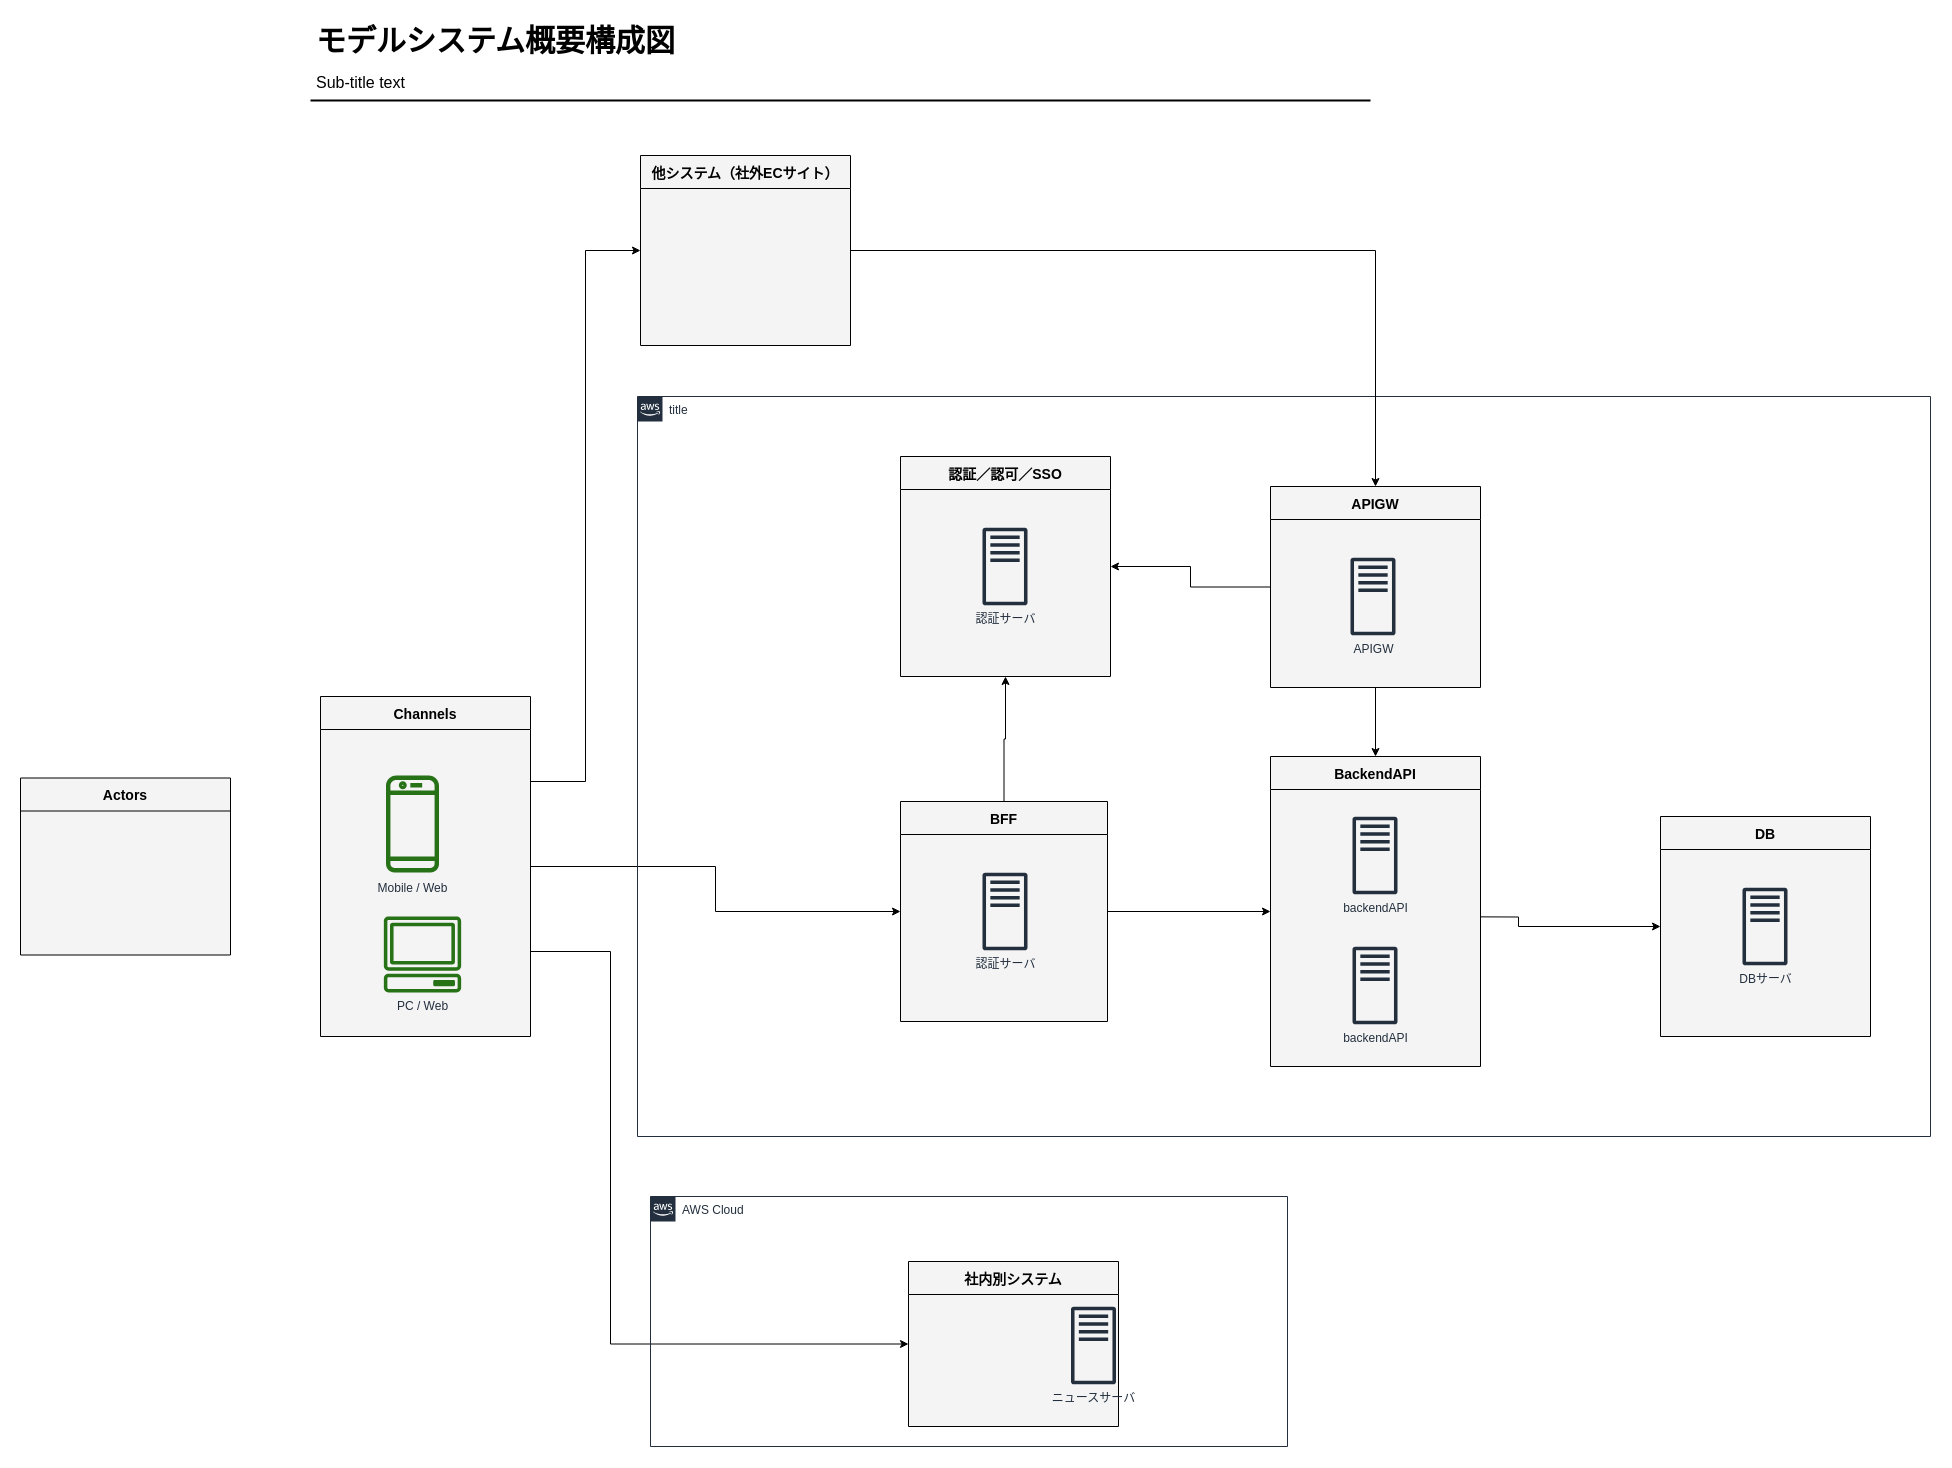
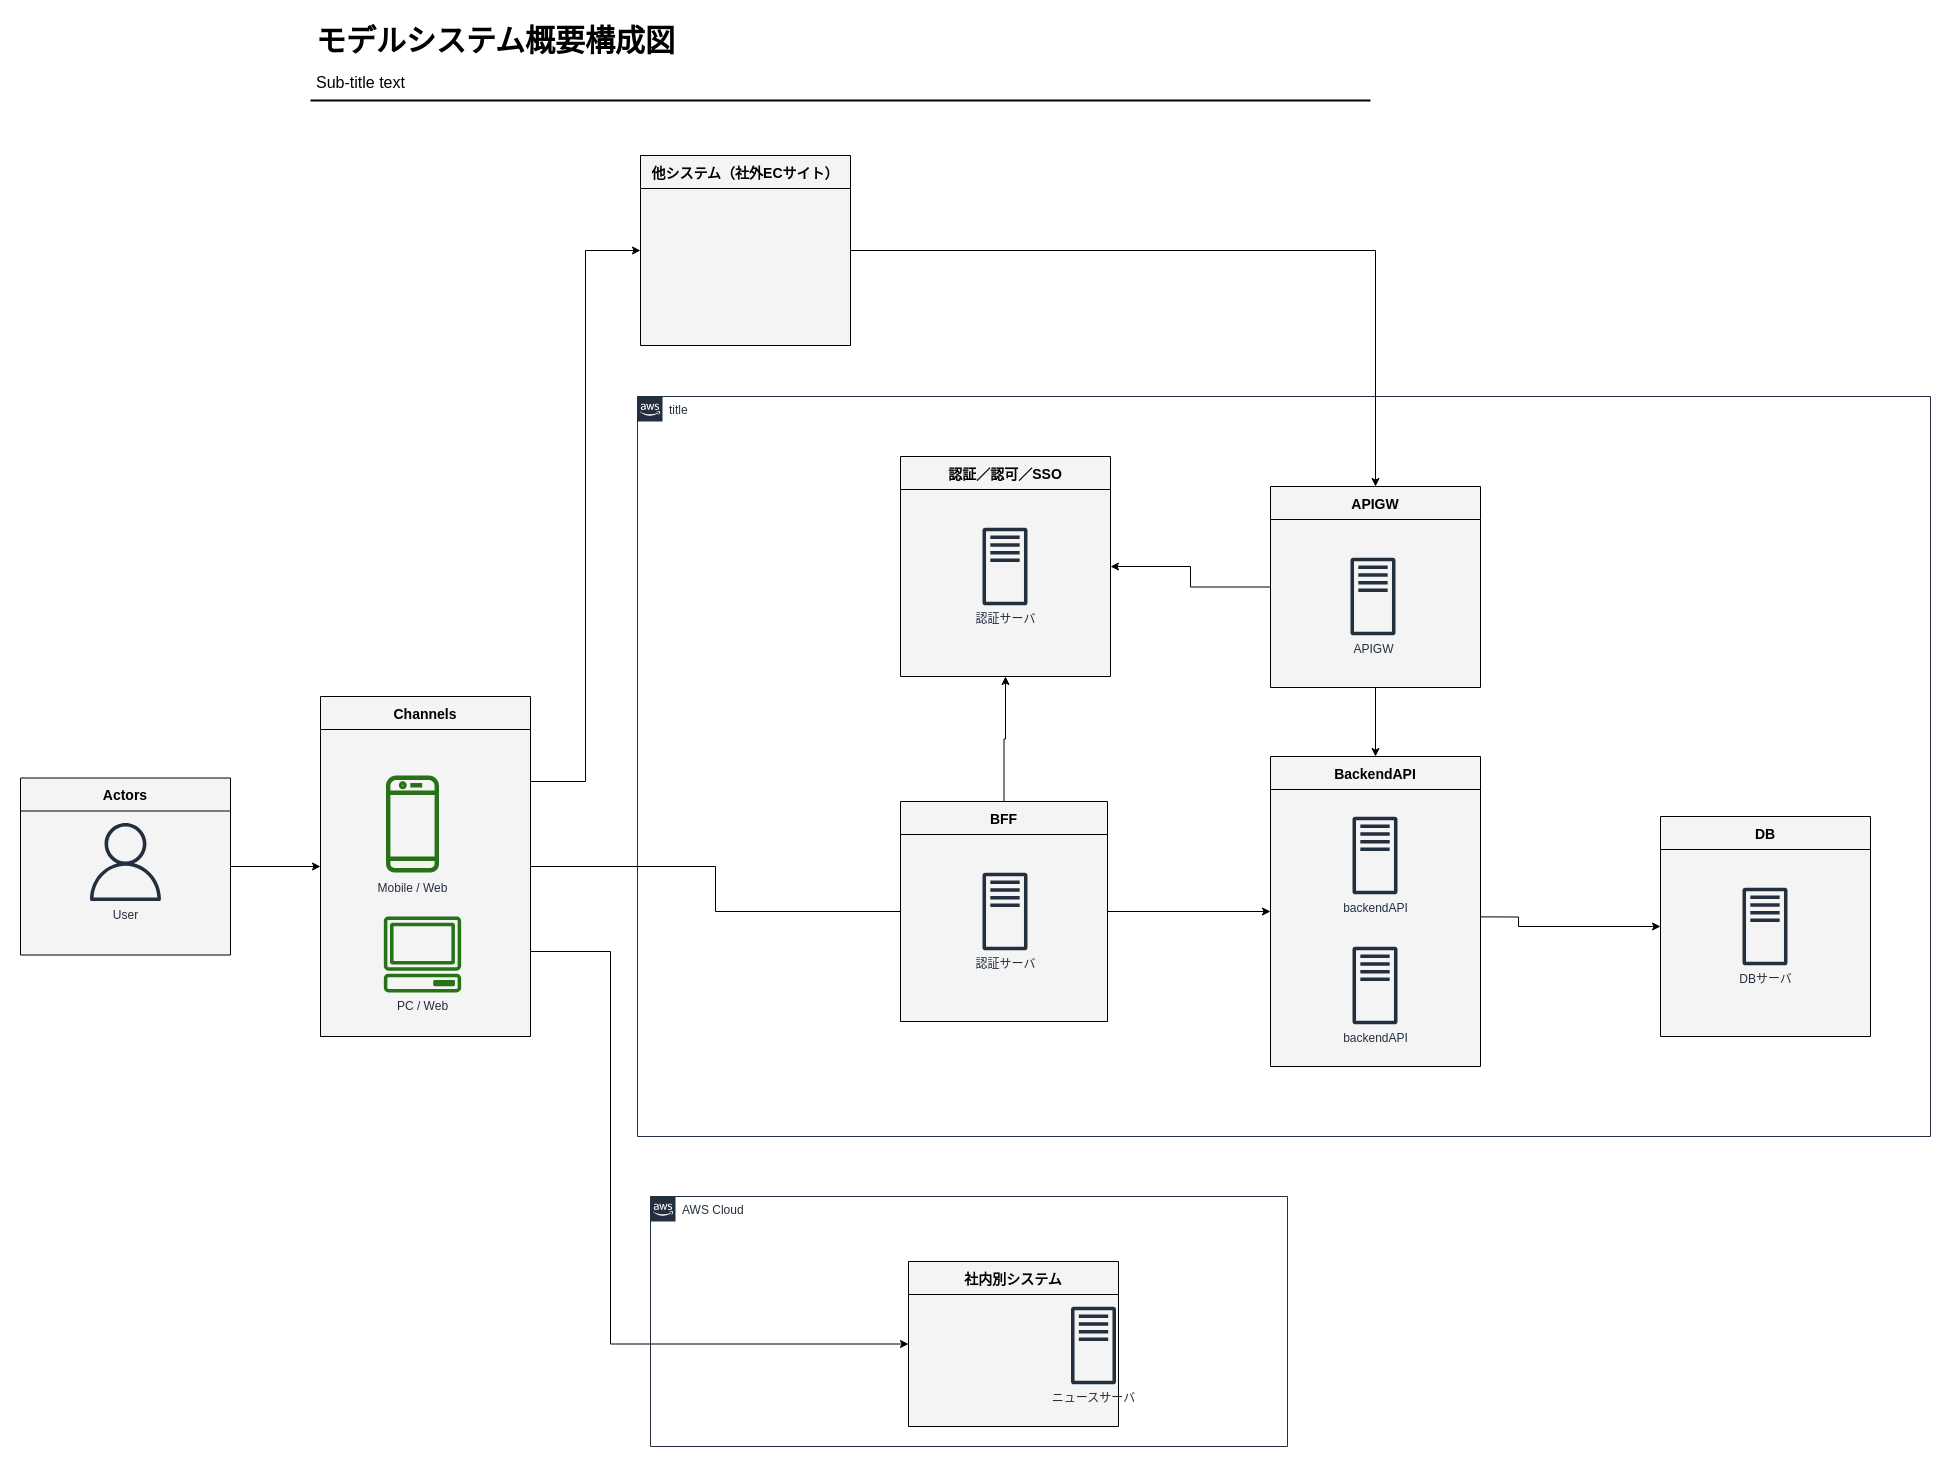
none -> (126, 862)
none -> (272, 867)
(892, 912) -> (894, 912)
